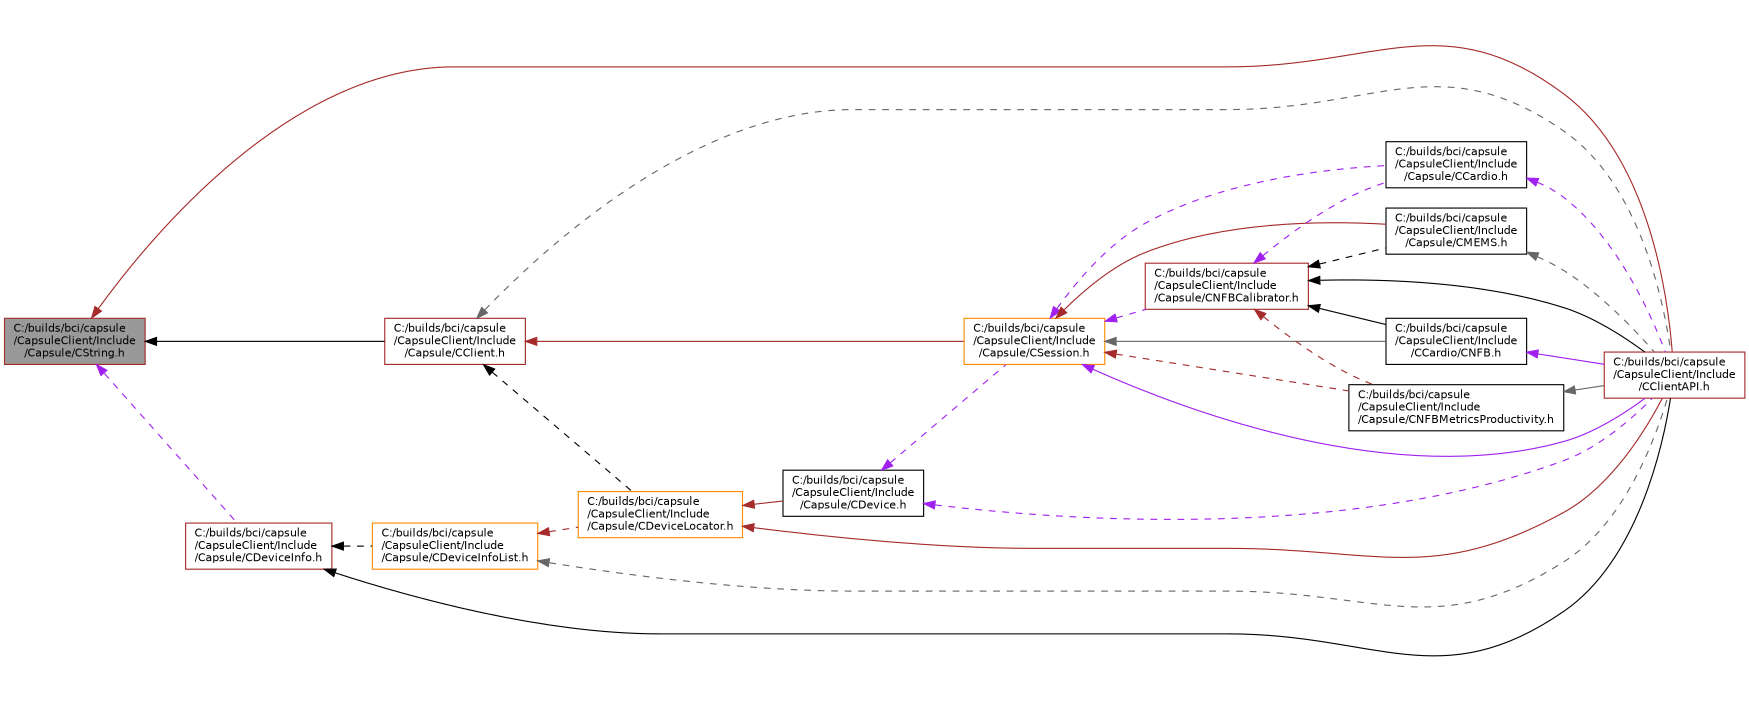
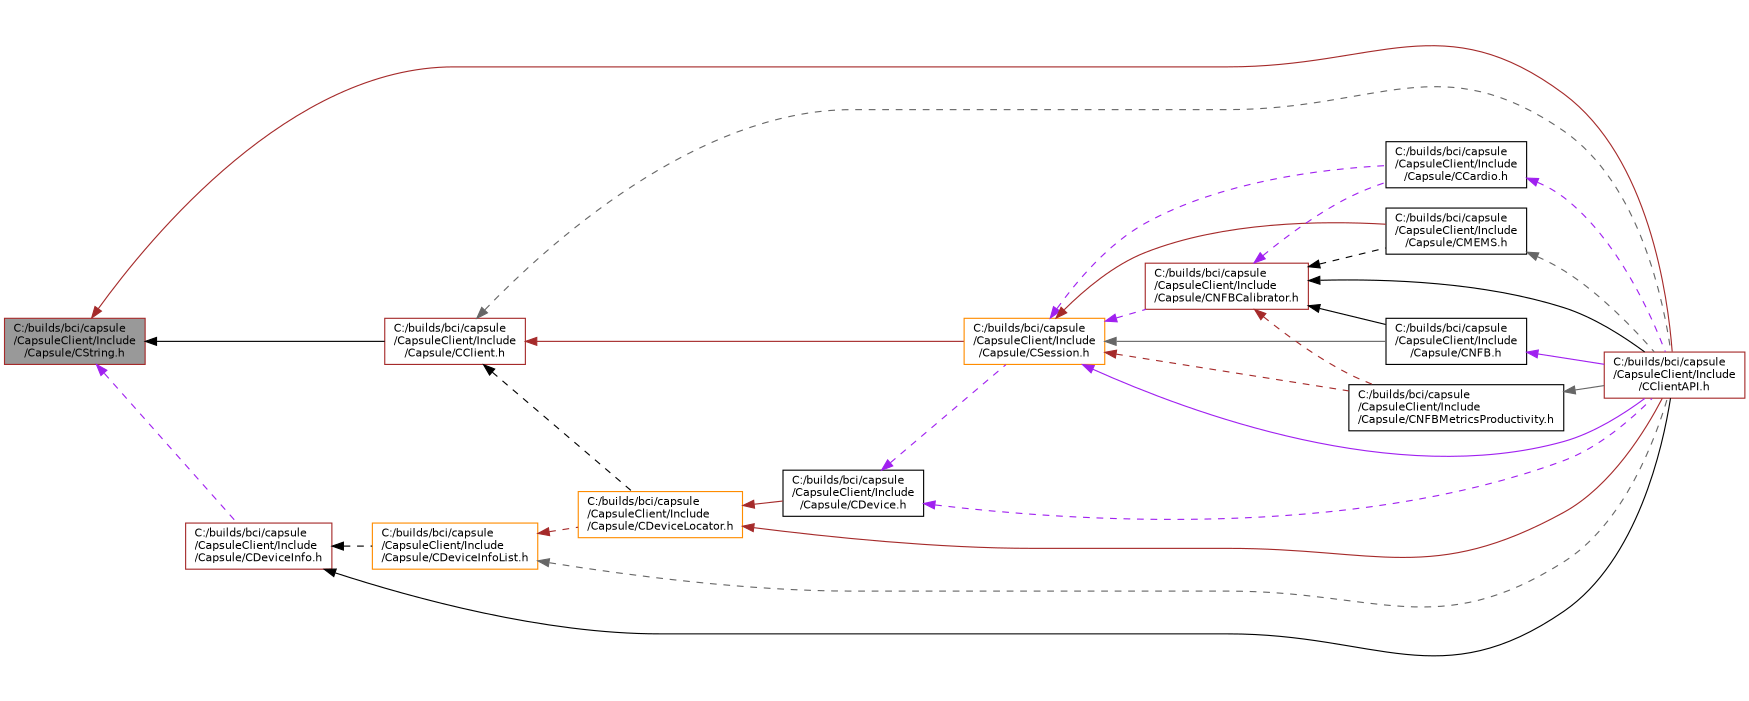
(1456, 341) -> (1456, 341)
